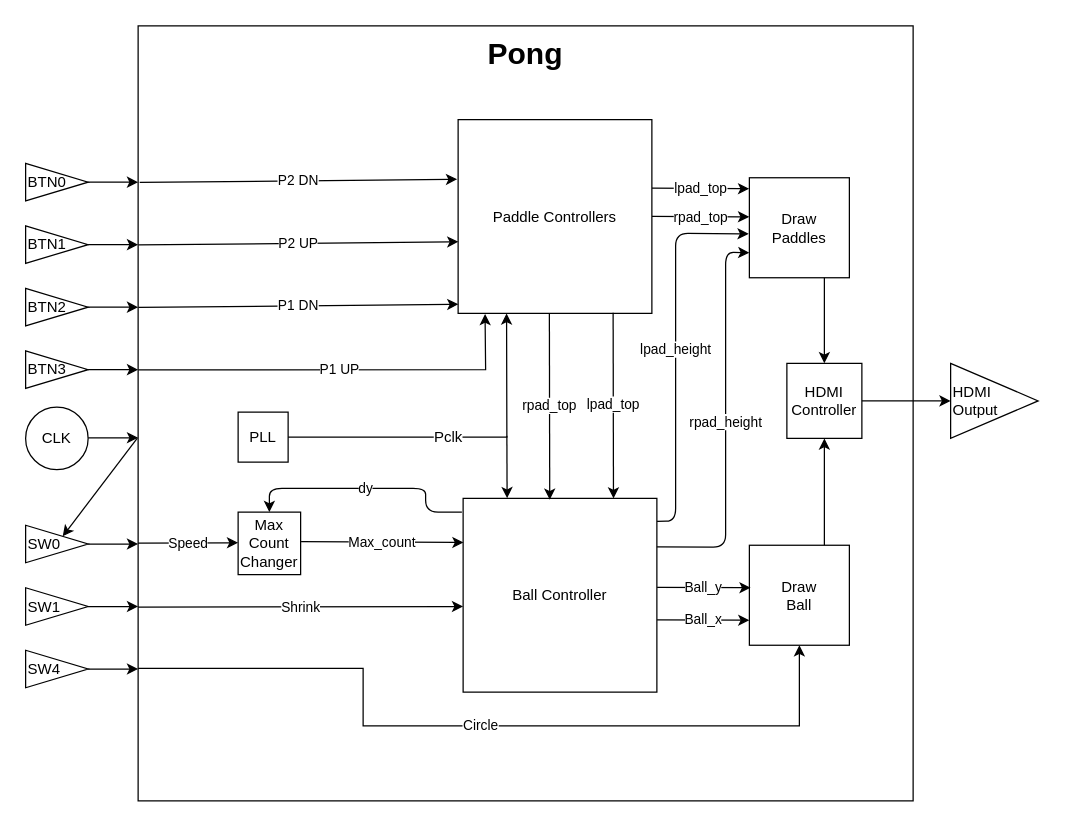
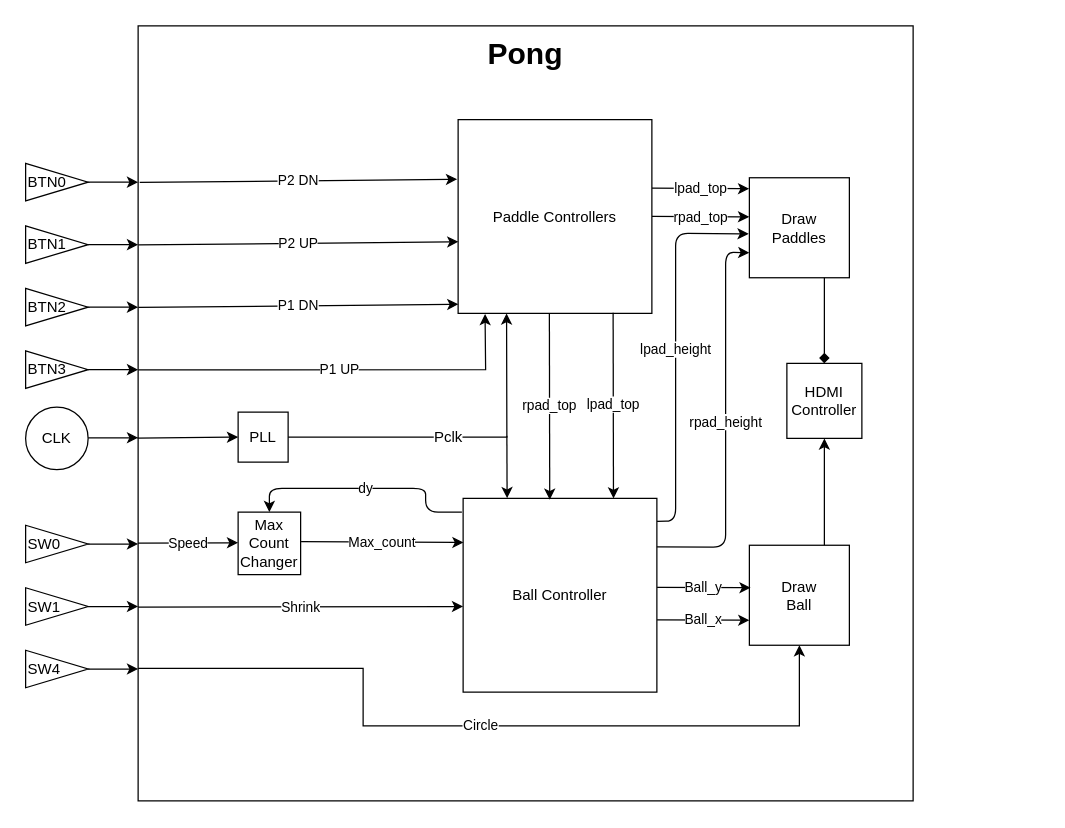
(824, 353) -> (824, 352)
(902, 401) -> none
(994, 401) -> none
(103, 483) -> (184, 437)
